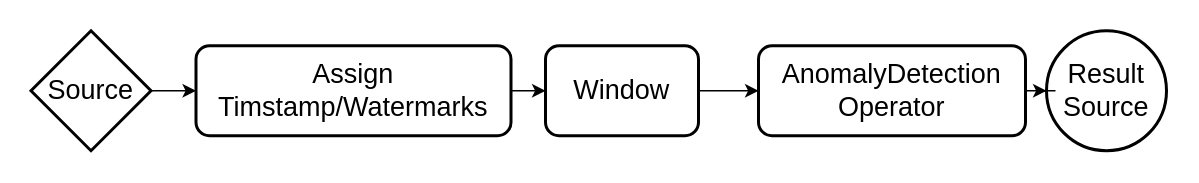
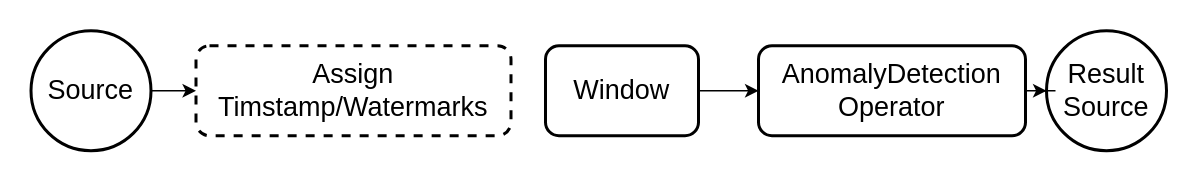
(91, 91) -> (91, 91)
(353, 91) -> (353, 91)
(534, 91) -> none
